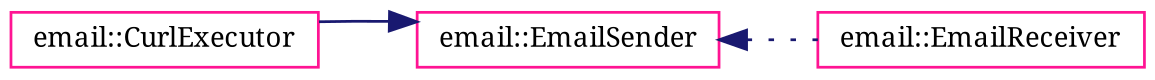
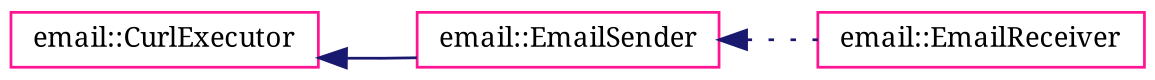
(354, 21) -> (382, 58)
